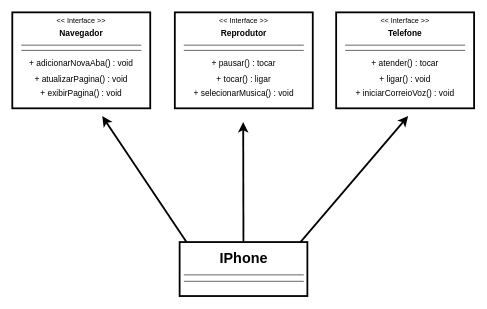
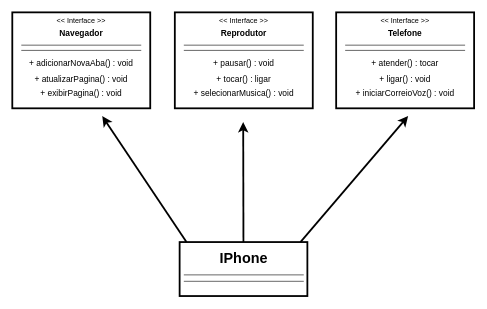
(244, 63) -> (244, 63)
